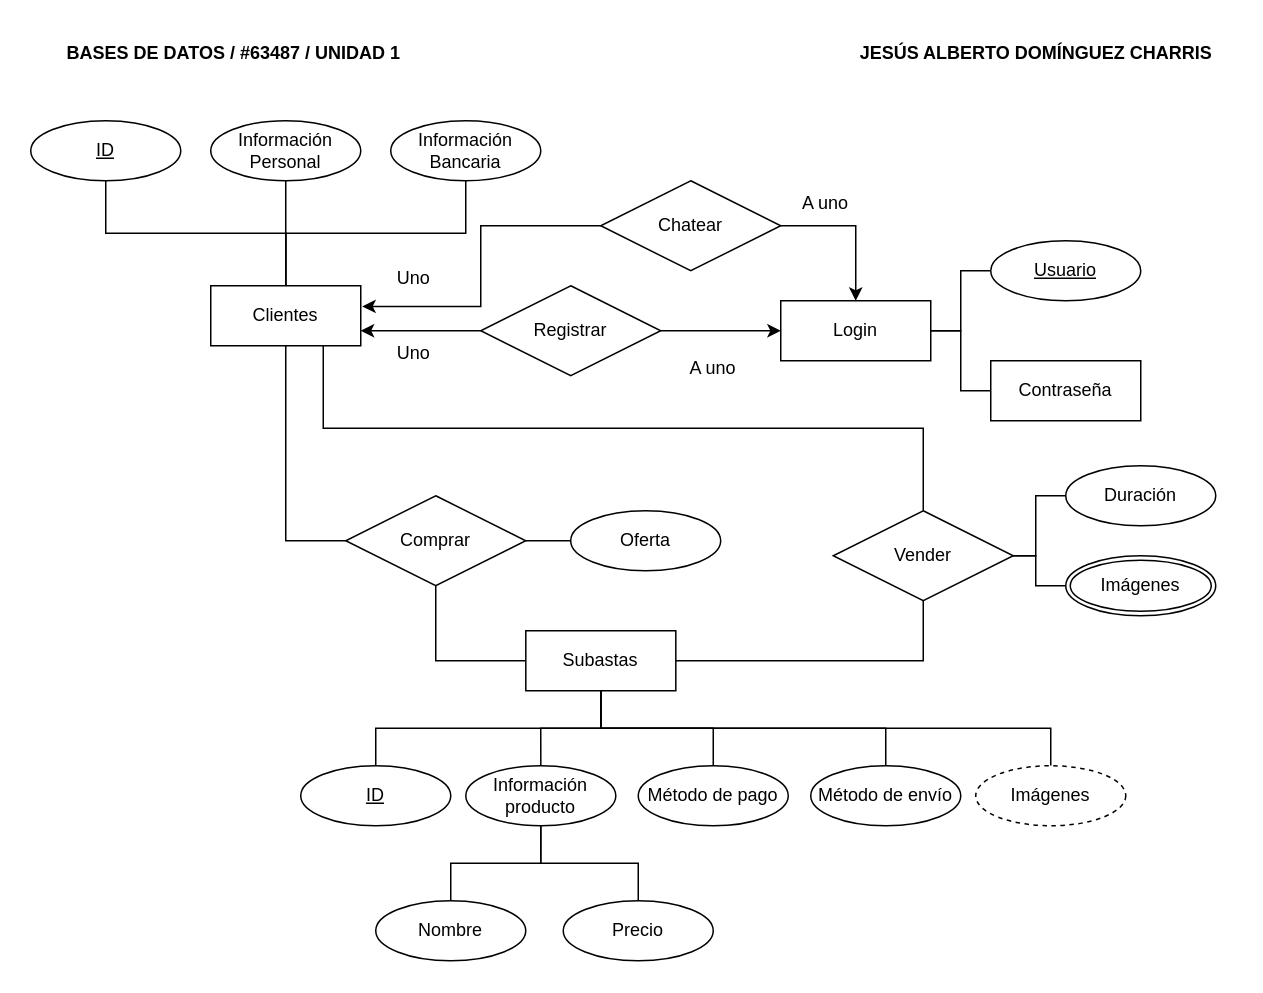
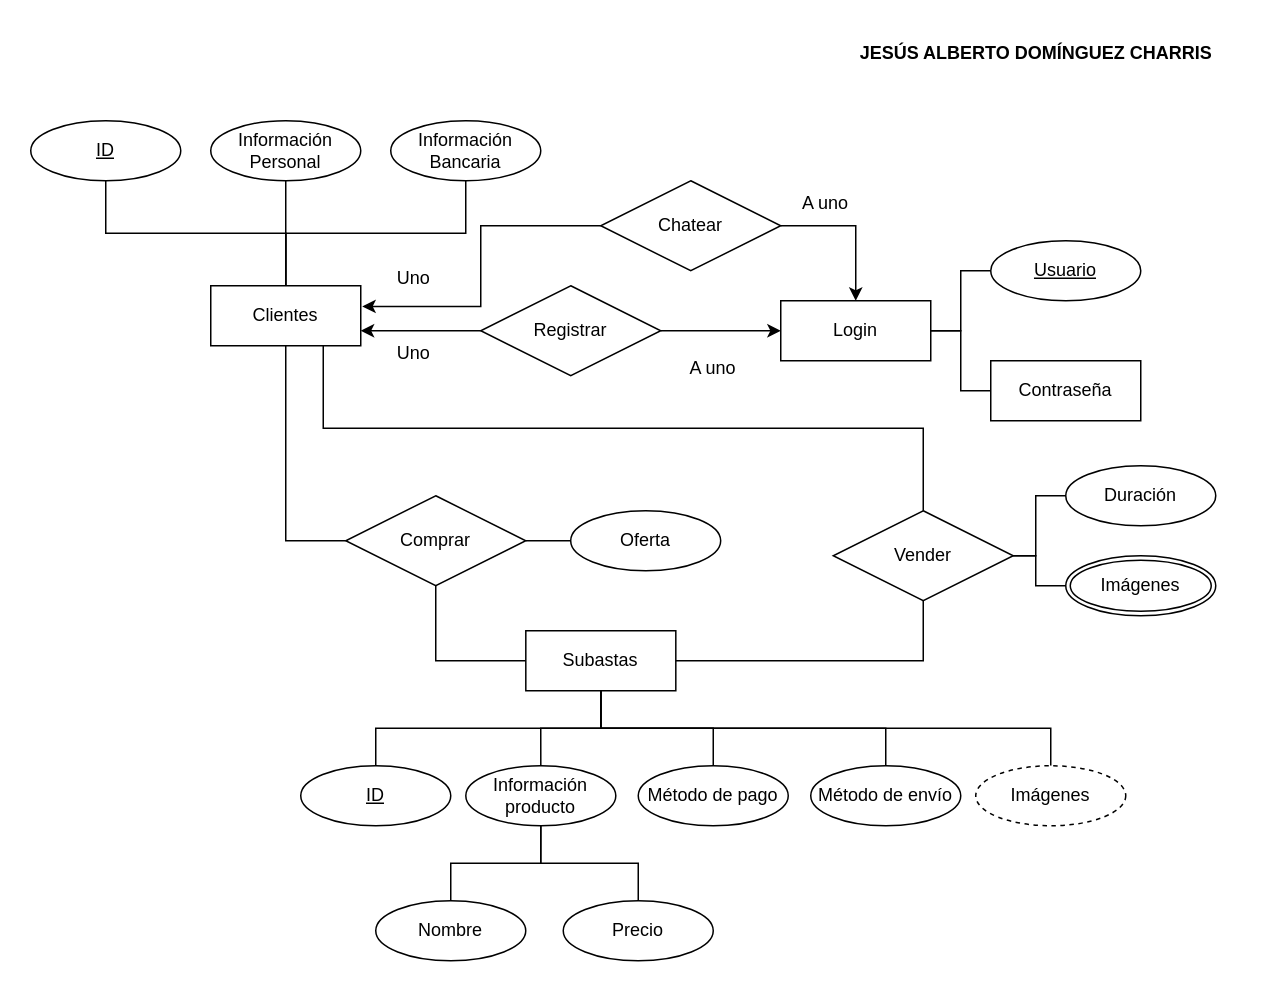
(233, 53) -> none
